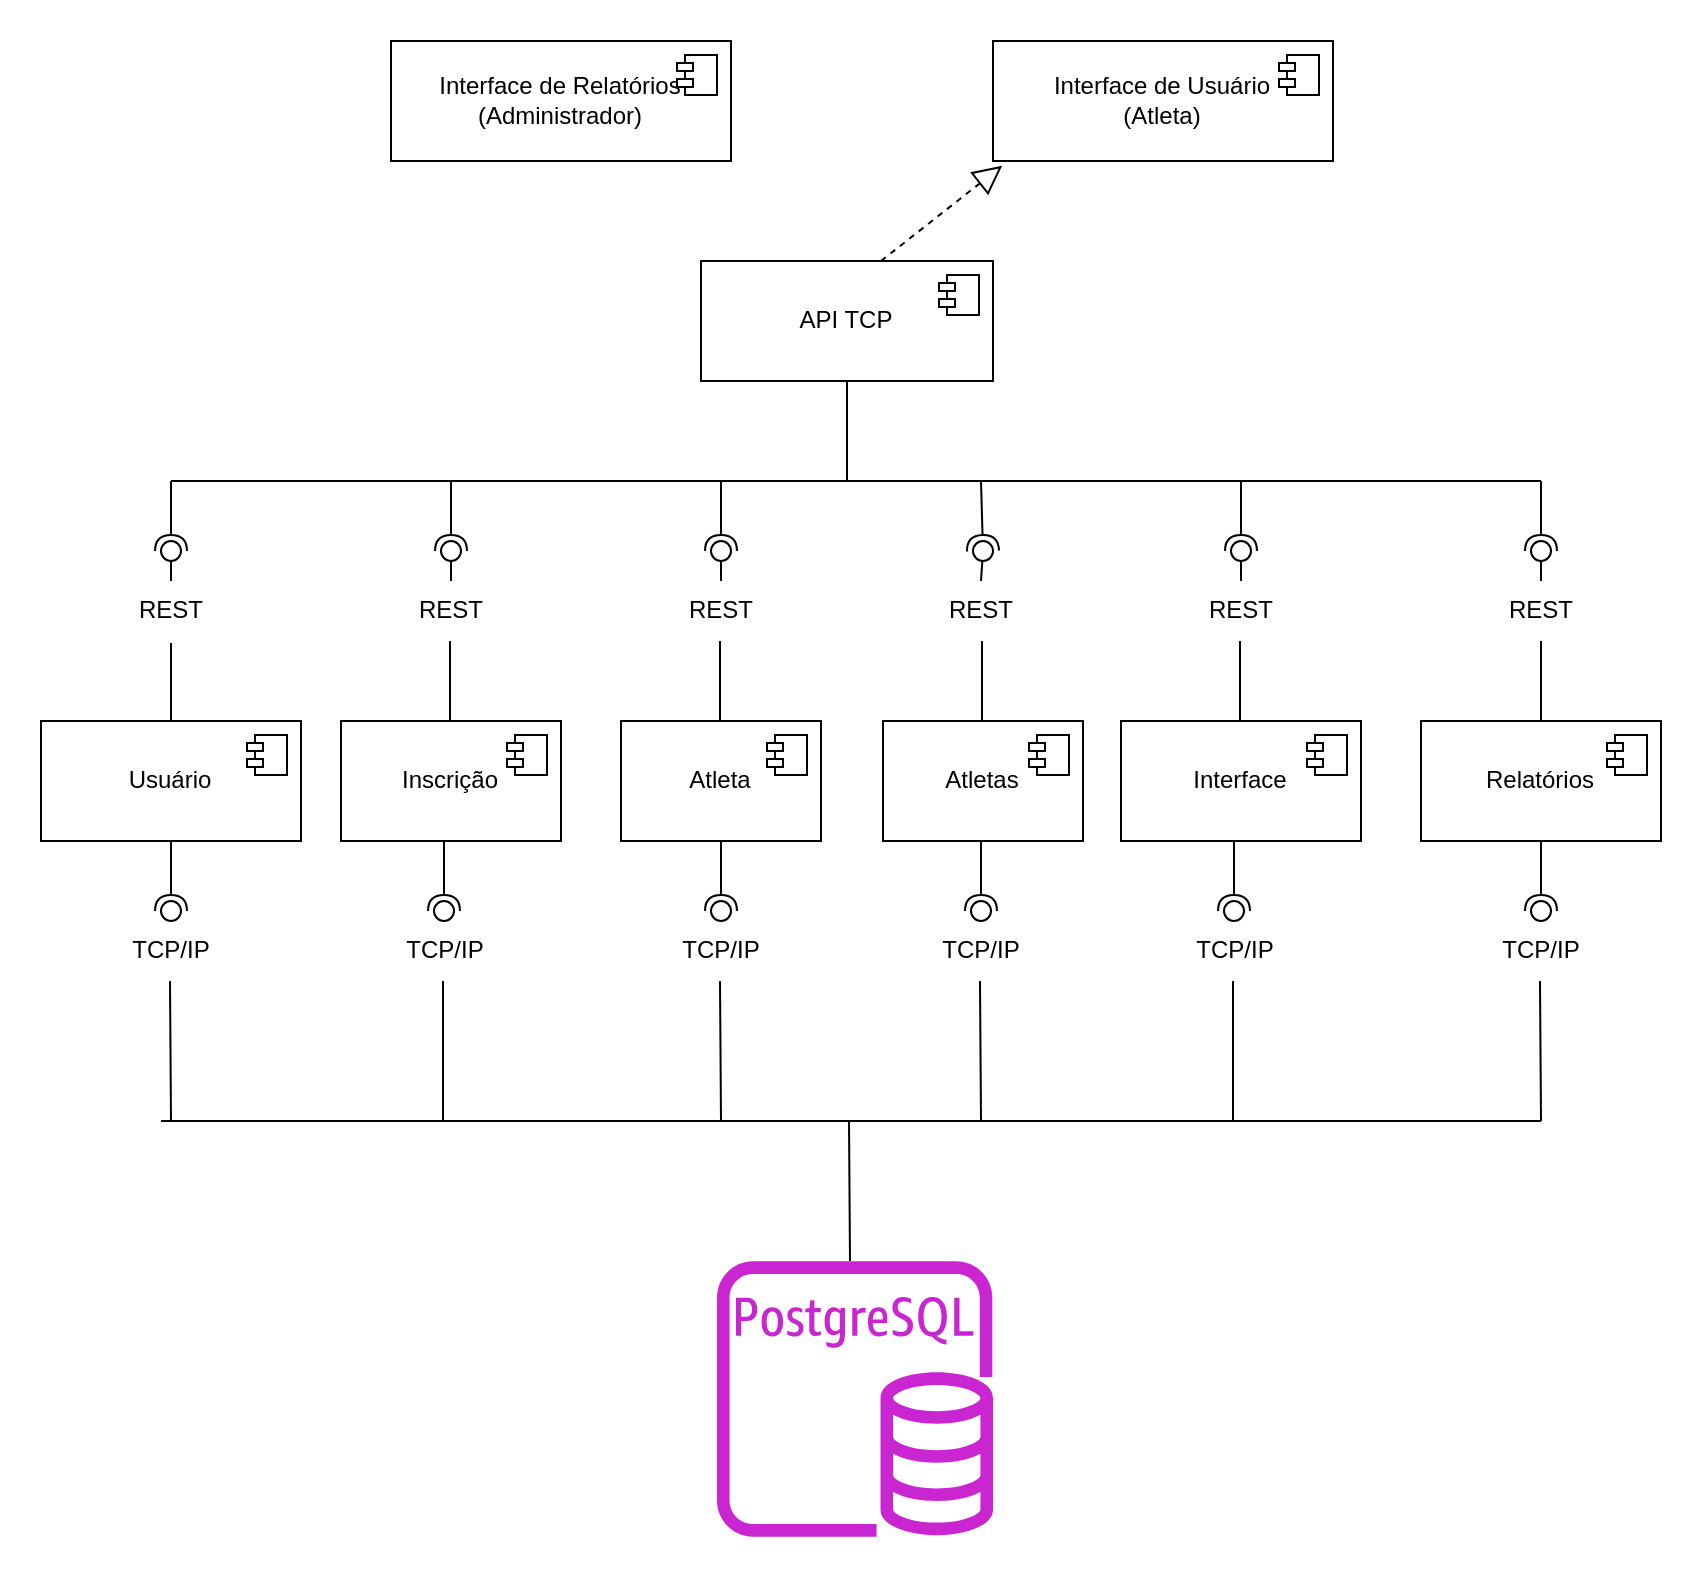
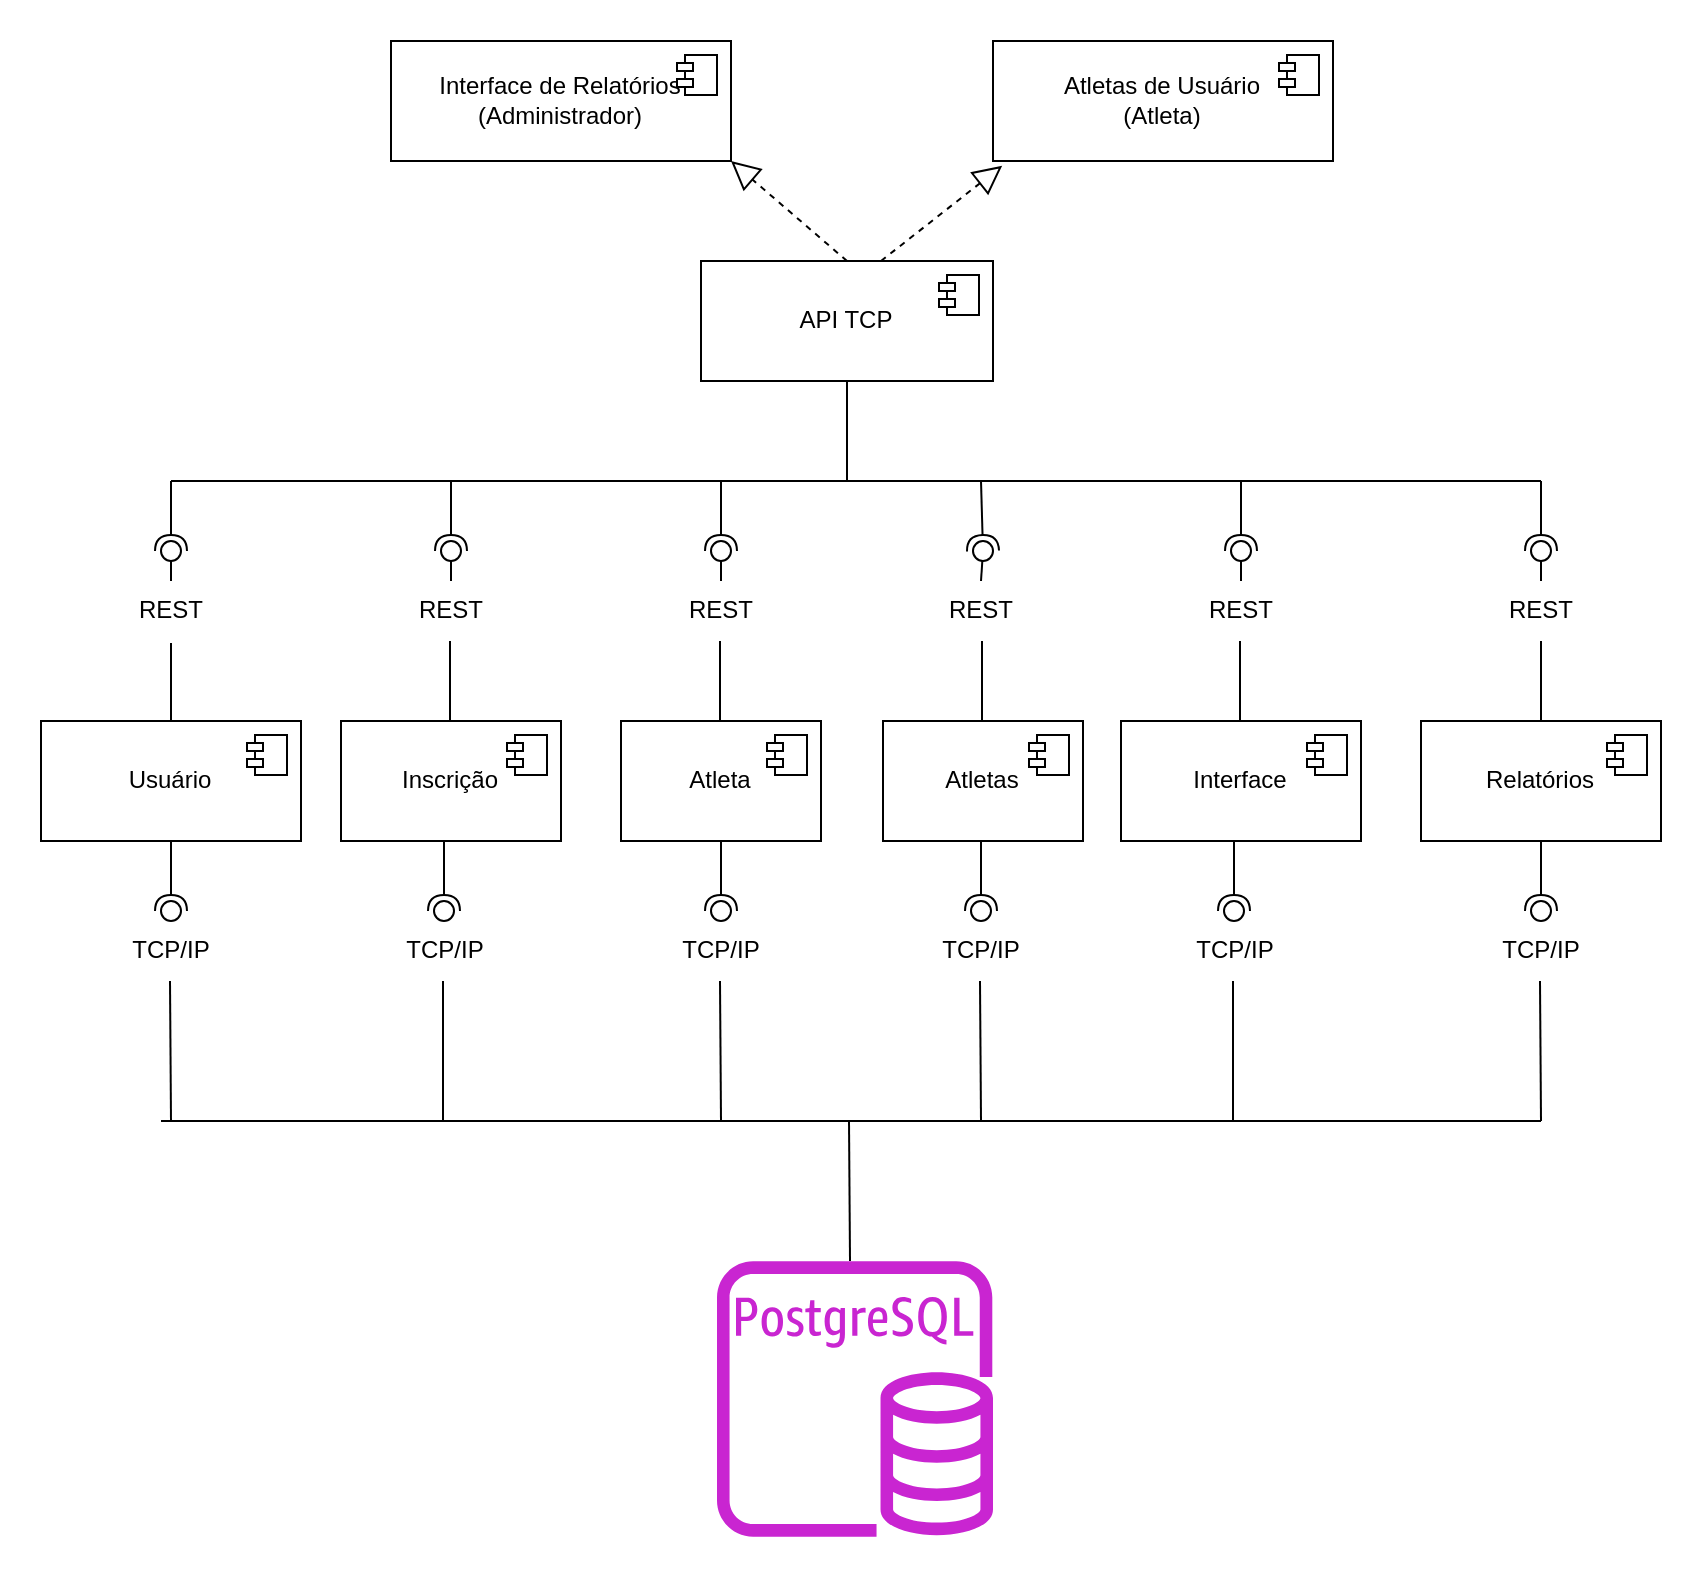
(1163, 101) -> (1163, 101)
none -> (800, 220)
